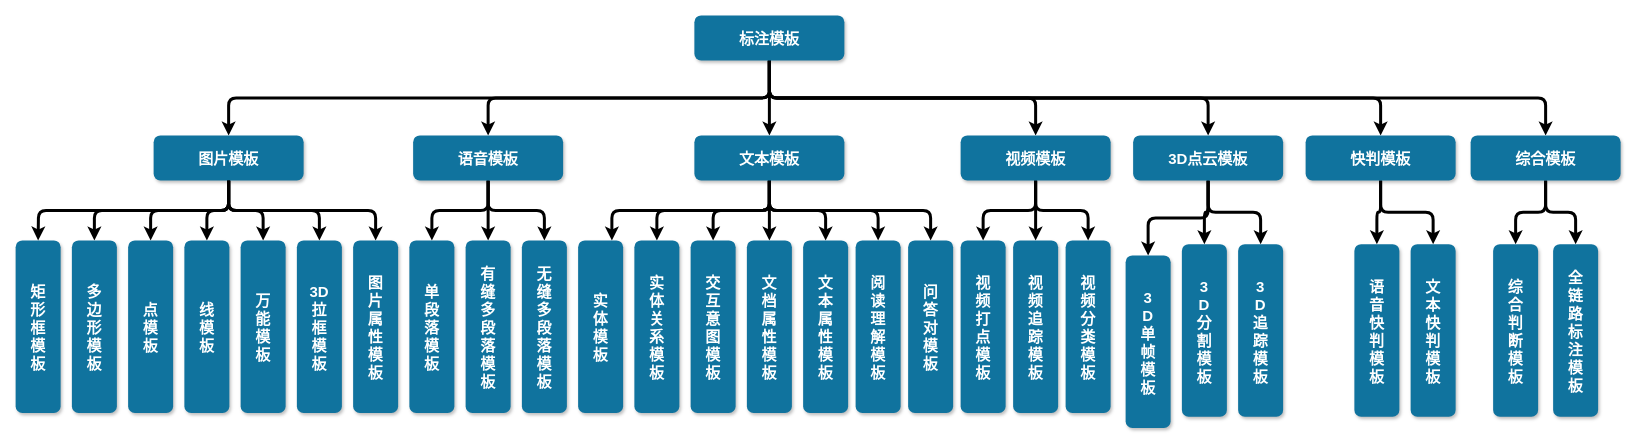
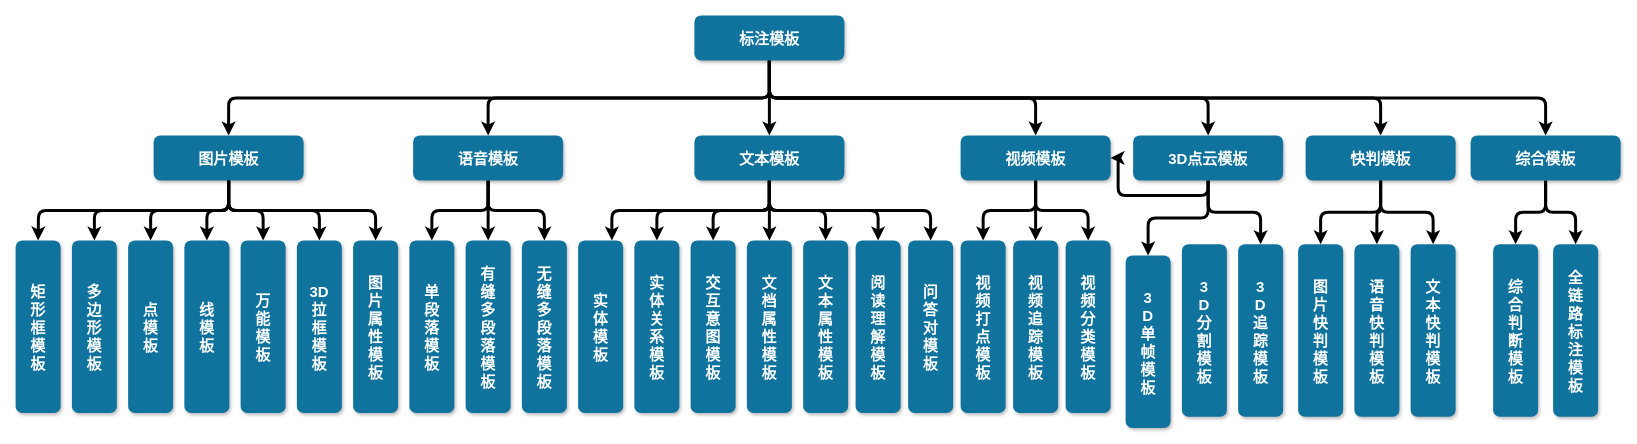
none -> (1339, 212)
(1204, 222) -> (1143, 195)
none -> (1320, 330)
